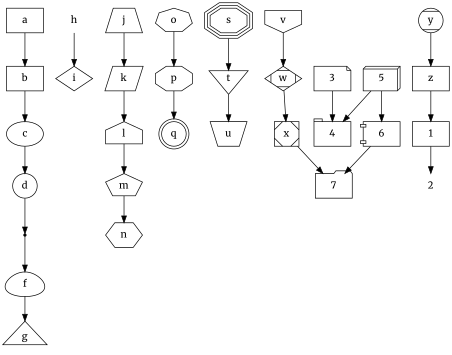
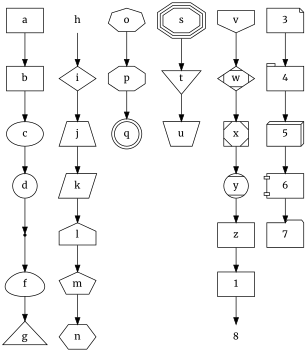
none -> (78, 103)
(359, 104) -> (285, 103)
(308, 157) -> (236, 156)
(431, 186) -> (236, 337)
